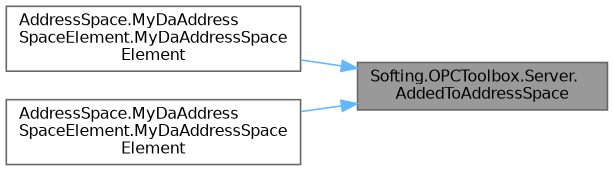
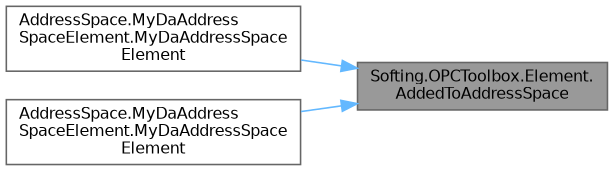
(482, 86) -> (482, 86)
